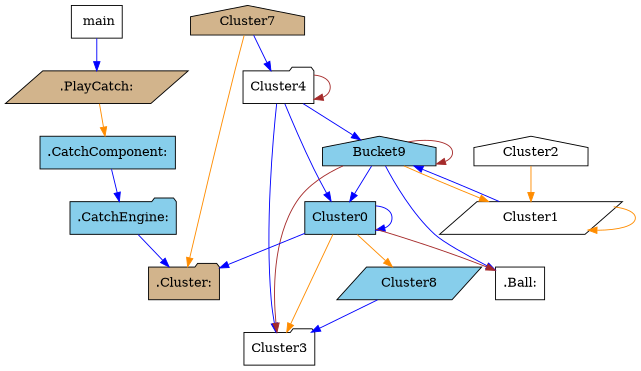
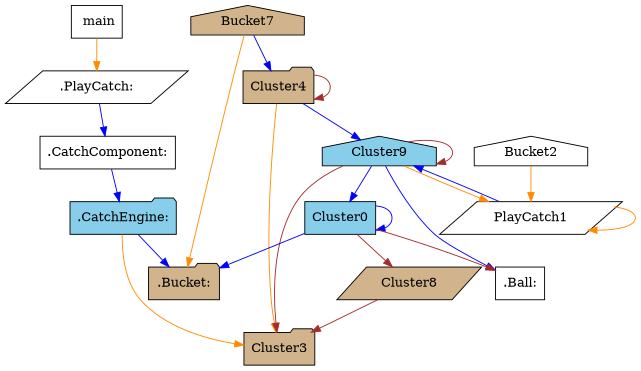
(248, 22) -> (248, 22)
(97, 50) -> (97, 50)
(97, 87) -> (97, 87)
(278, 87) -> (278, 87)
(101, 115) -> (101, 115)
(304, 149) -> none
(108, 153) -> (108, 153)
(379, 153) -> (379, 153)
(531, 153) -> (531, 153)
(269, 214) -> (269, 214)
(531, 218) -> (531, 218)
(371, 248) -> (371, 248)
(312, 279) -> (154, 312)
(184, 283) -> (184, 283)
(409, 283) -> (409, 283)
(349, 314) -> (349, 314)
(279, 349) -> (279, 349)
